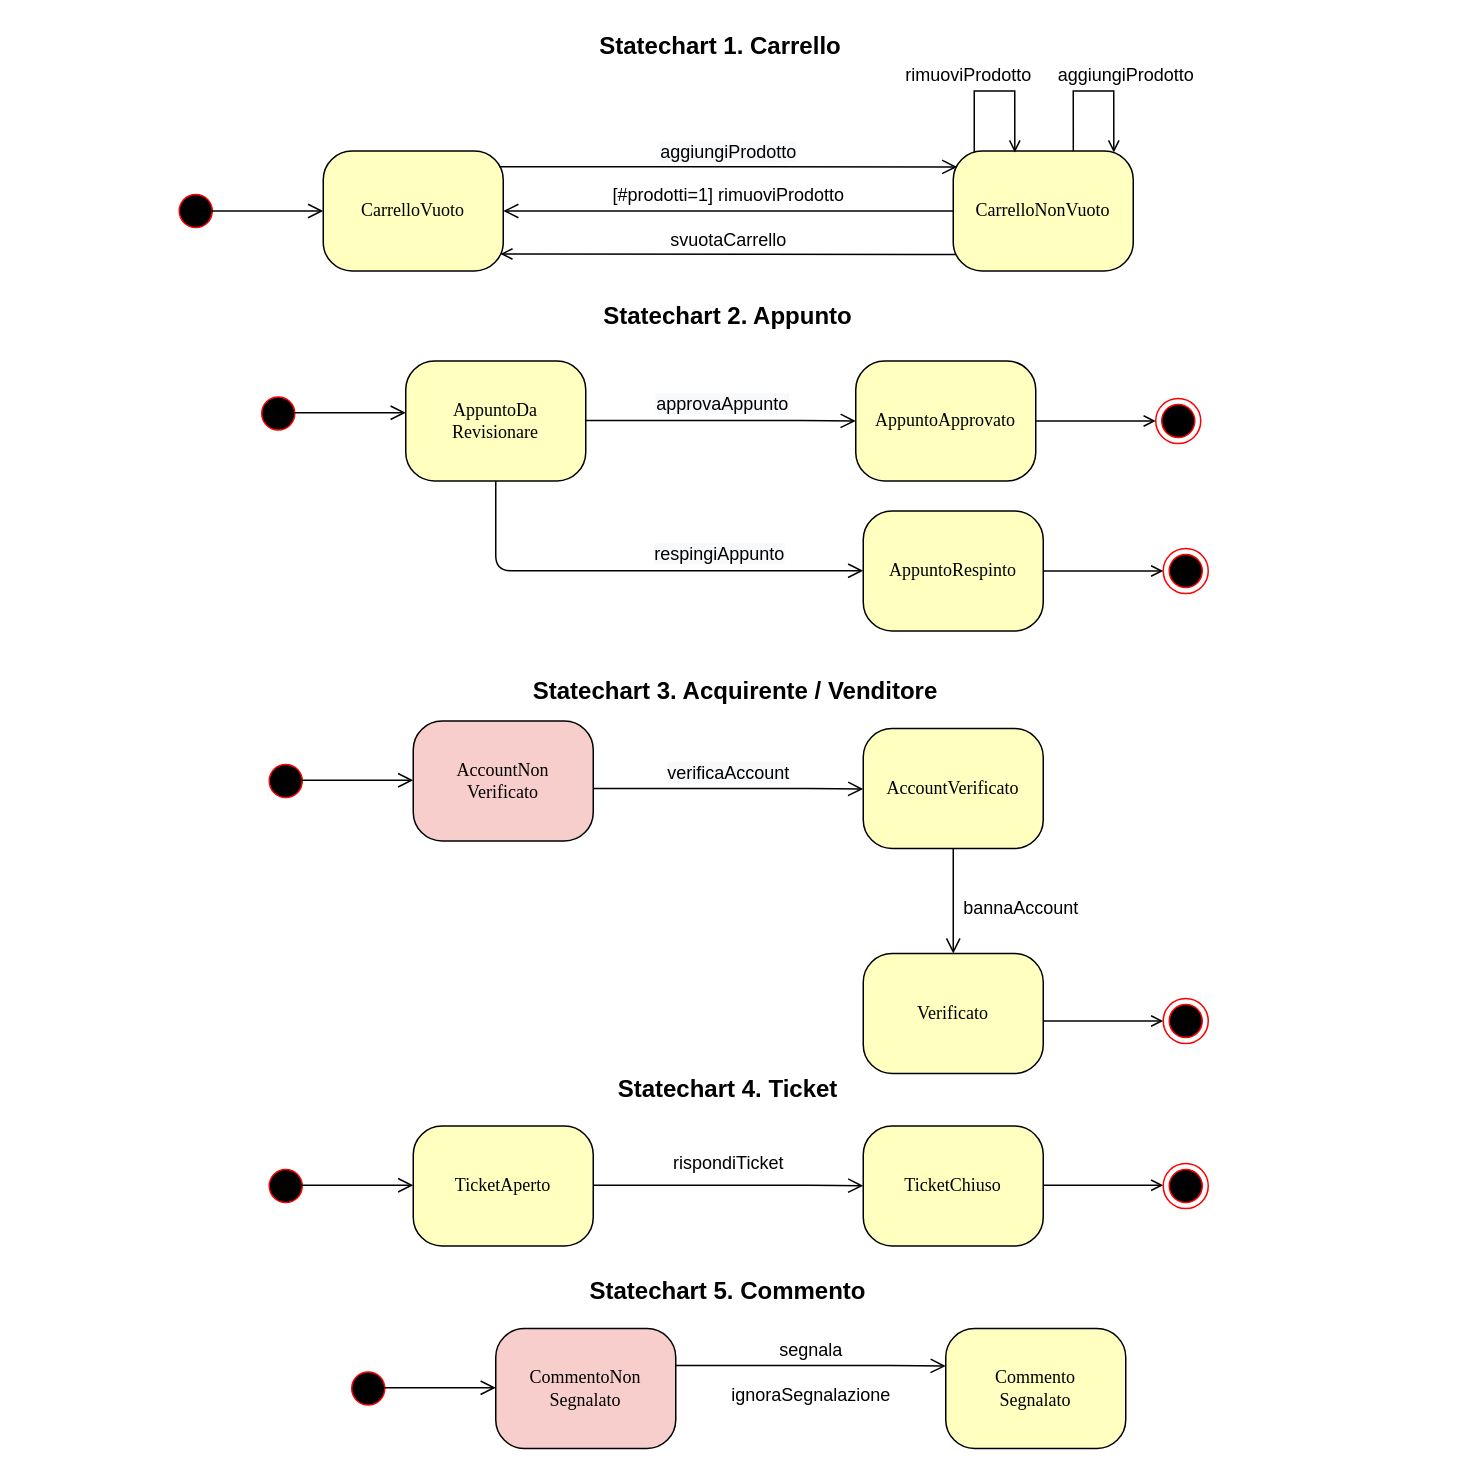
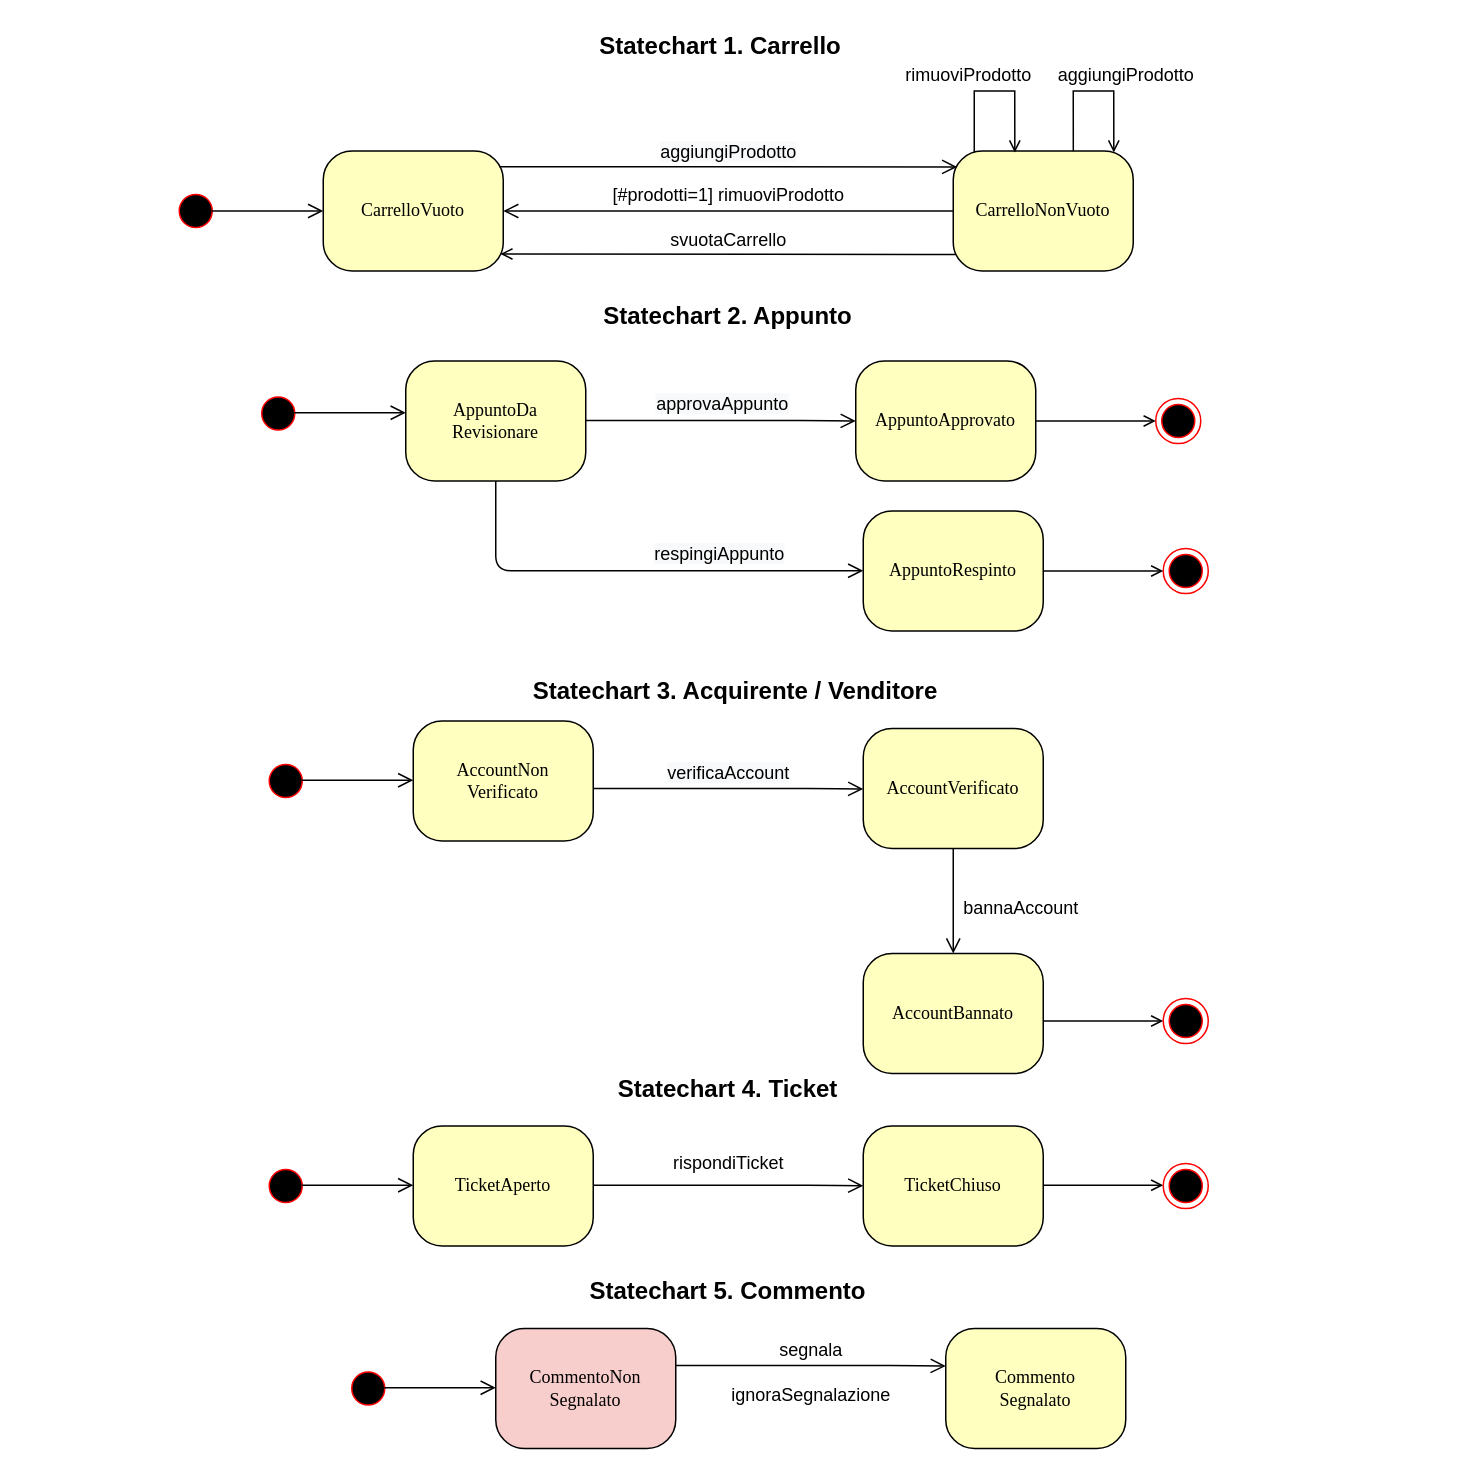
(503, 781) -> (503, 781)
(953, 1013) -> (953, 1013)
